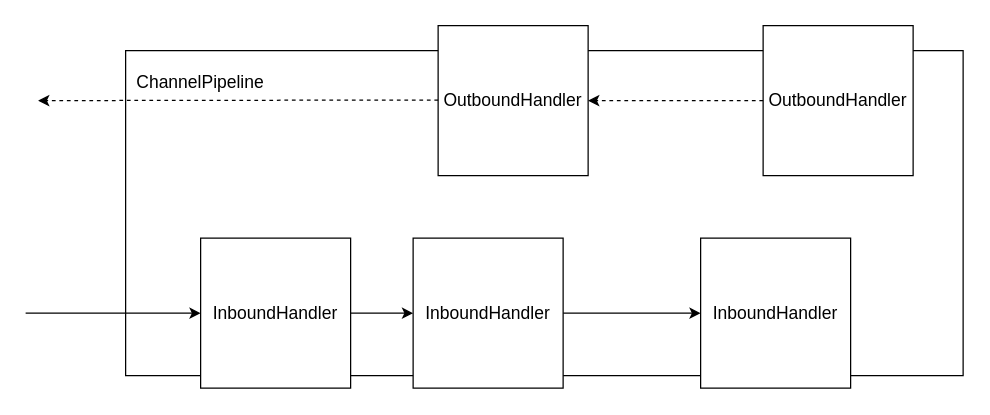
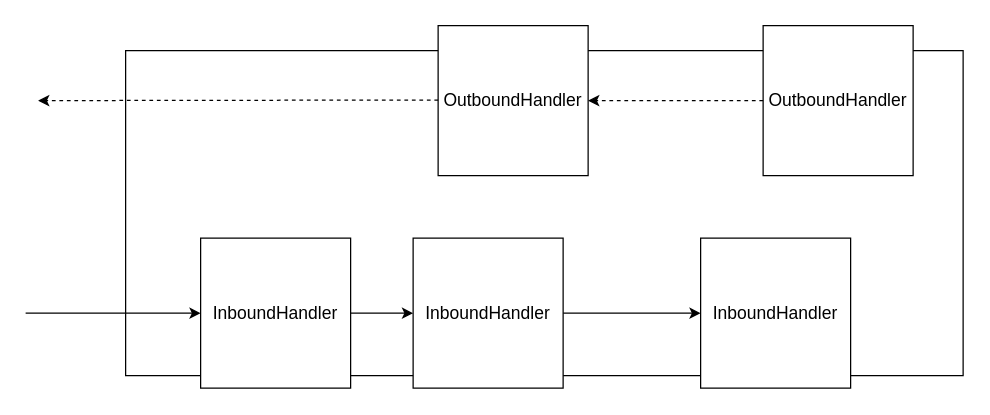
(201, 82) -> none
